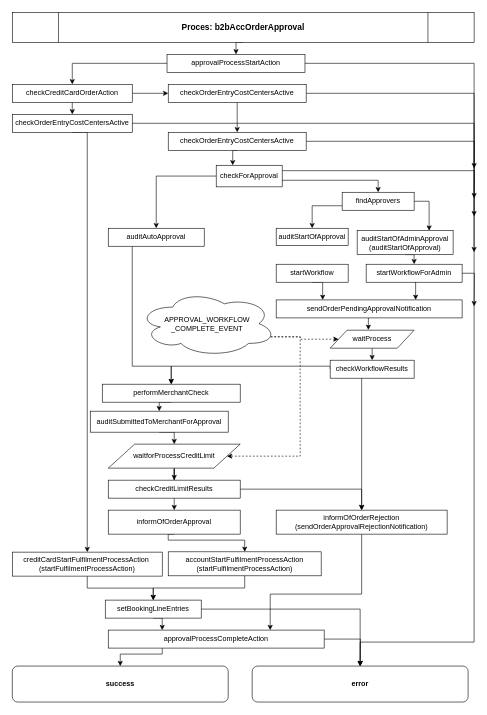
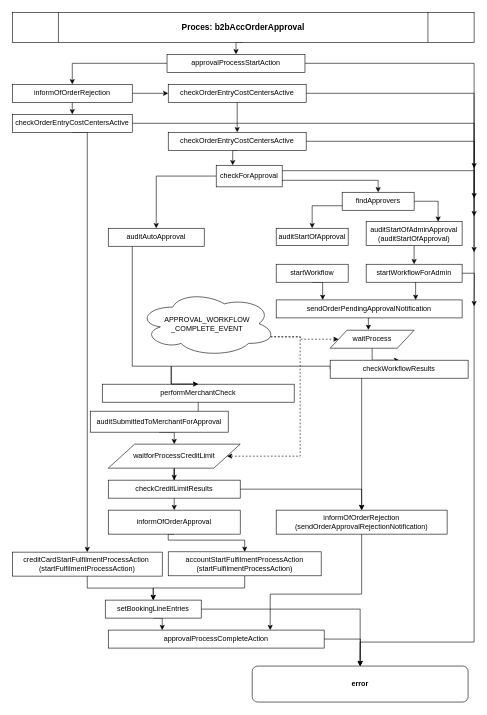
(72, 93) -> (72, 93)
(405, 243) -> (414, 234)
(372, 369) -> (399, 369)
(171, 393) -> (198, 393)
(120, 656) -> none
(120, 684) -> none
